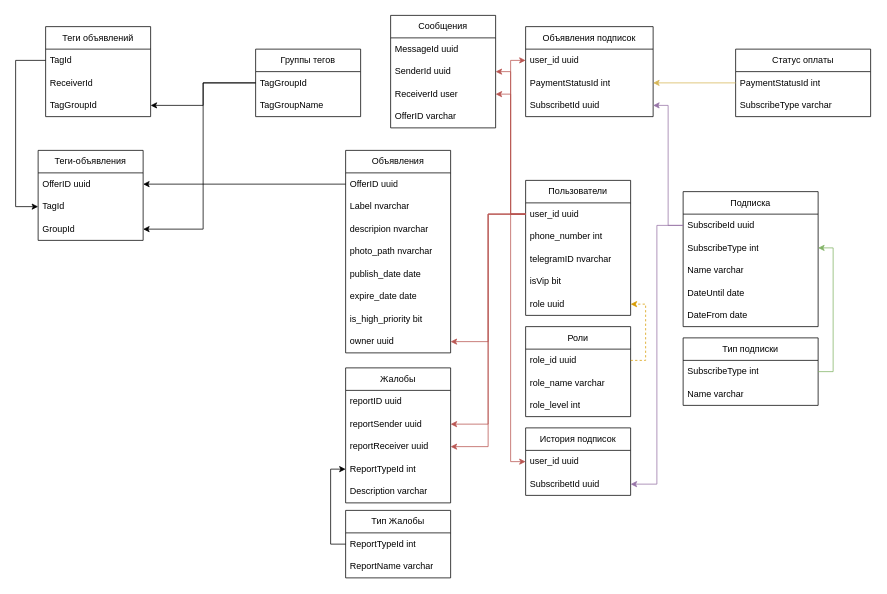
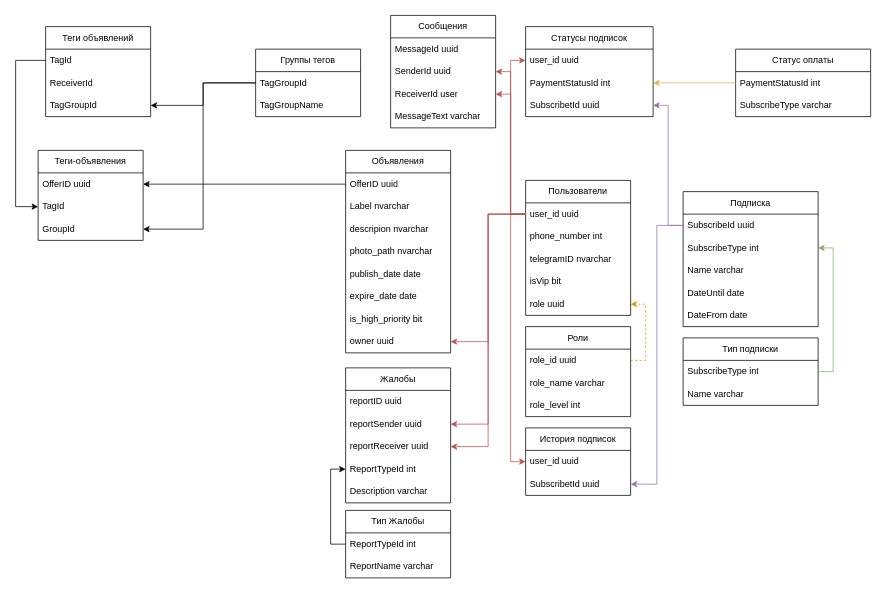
(589, 38) -> (589, 38)
(432, 117) -> (442, 117)
